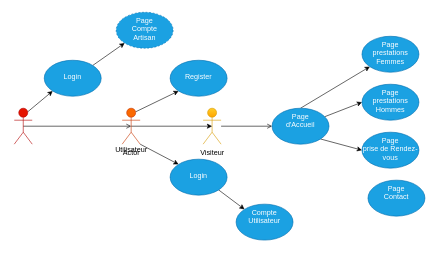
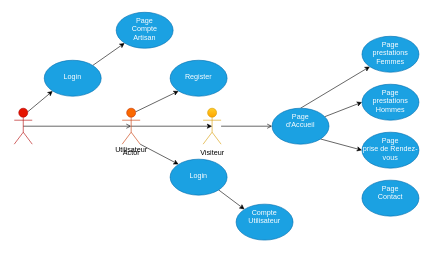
(145, 30) -> (145, 30)
(397, 198) -> (391, 198)
